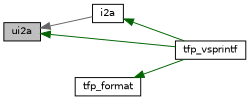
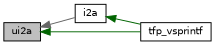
(108, 87) -> none
